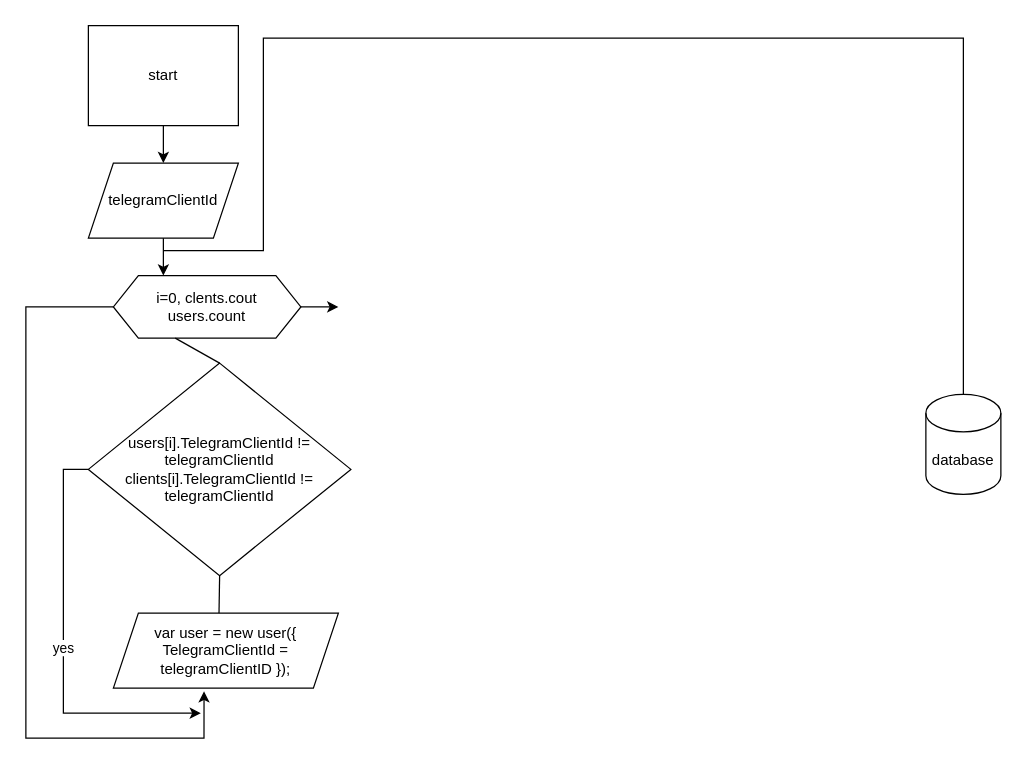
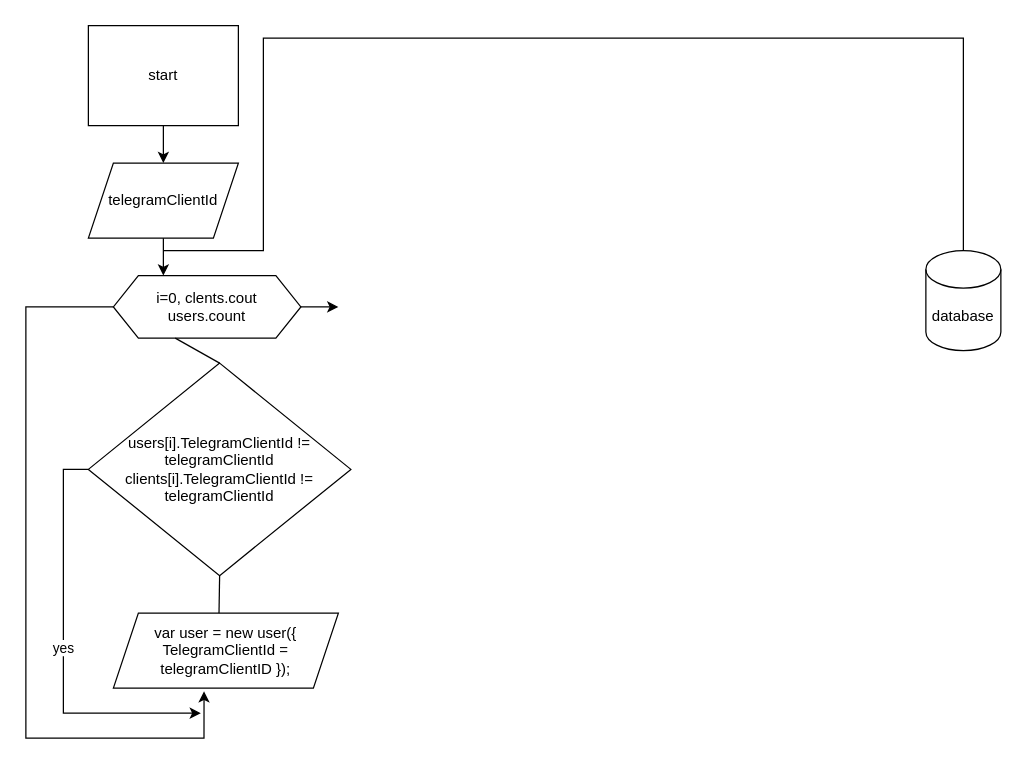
(963, 444) -> (963, 301)
